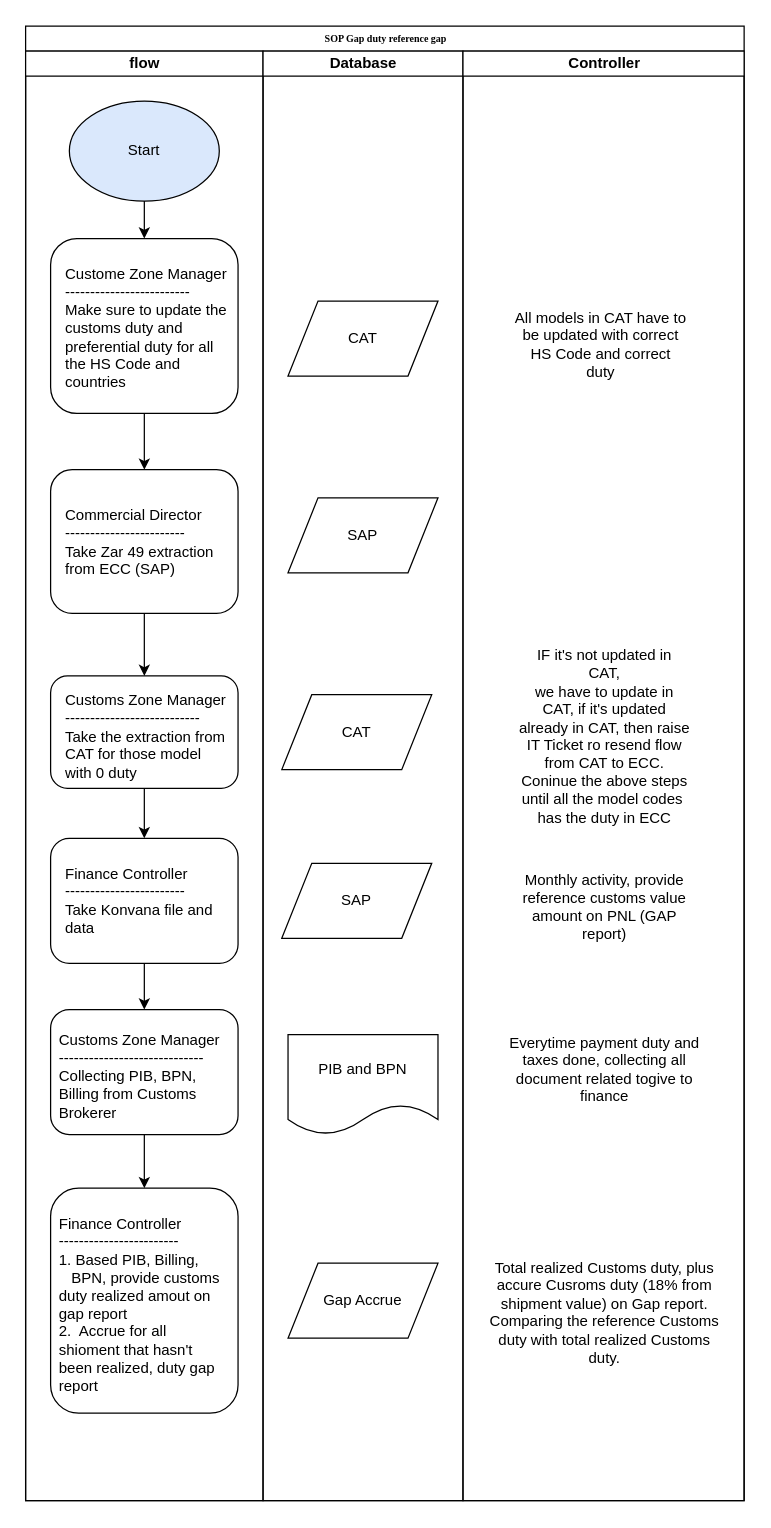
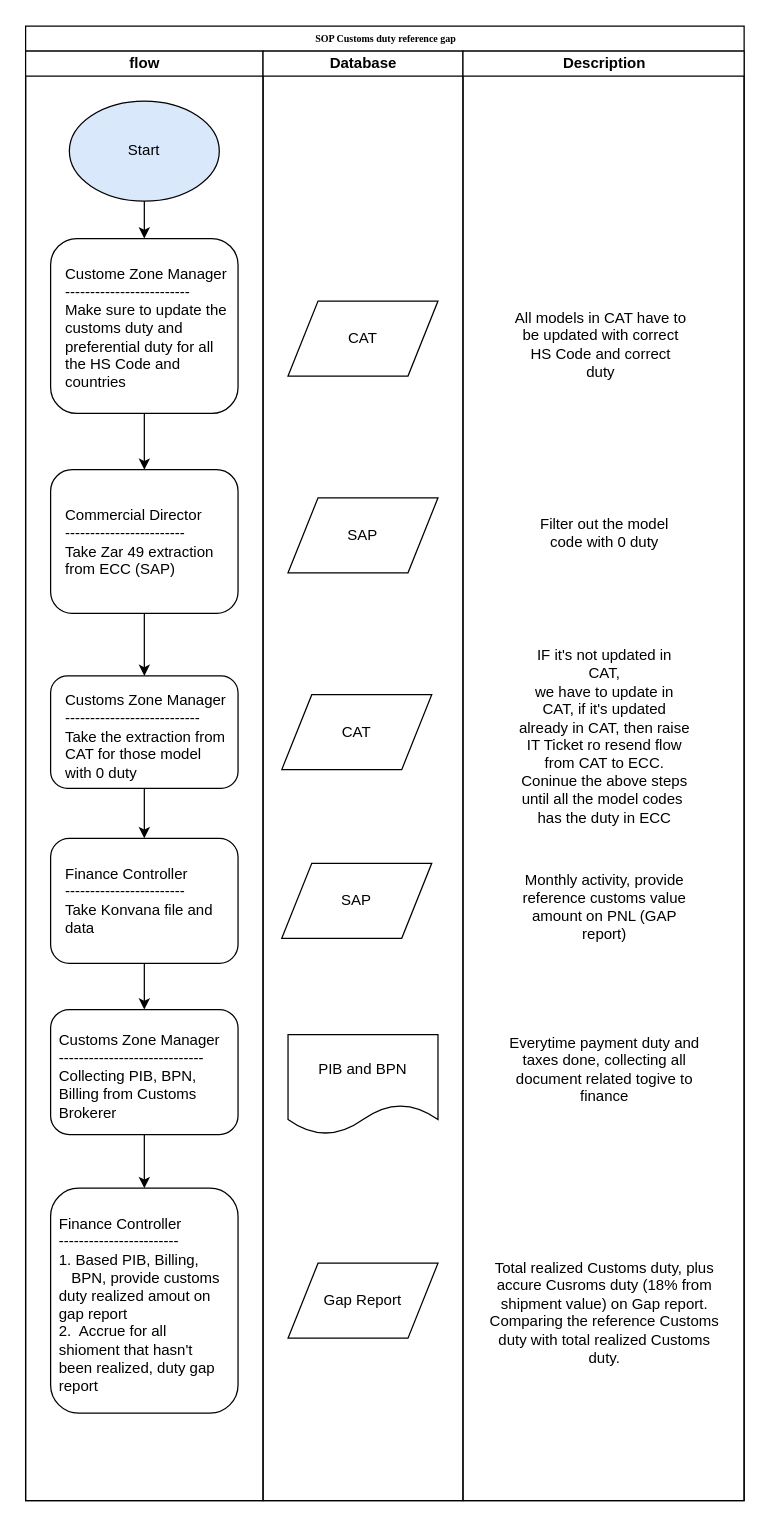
(386, 38) -> (386, 38)
(605, 63) -> (605, 63)
none -> (604, 531)
(363, 1301) -> (363, 1301)
